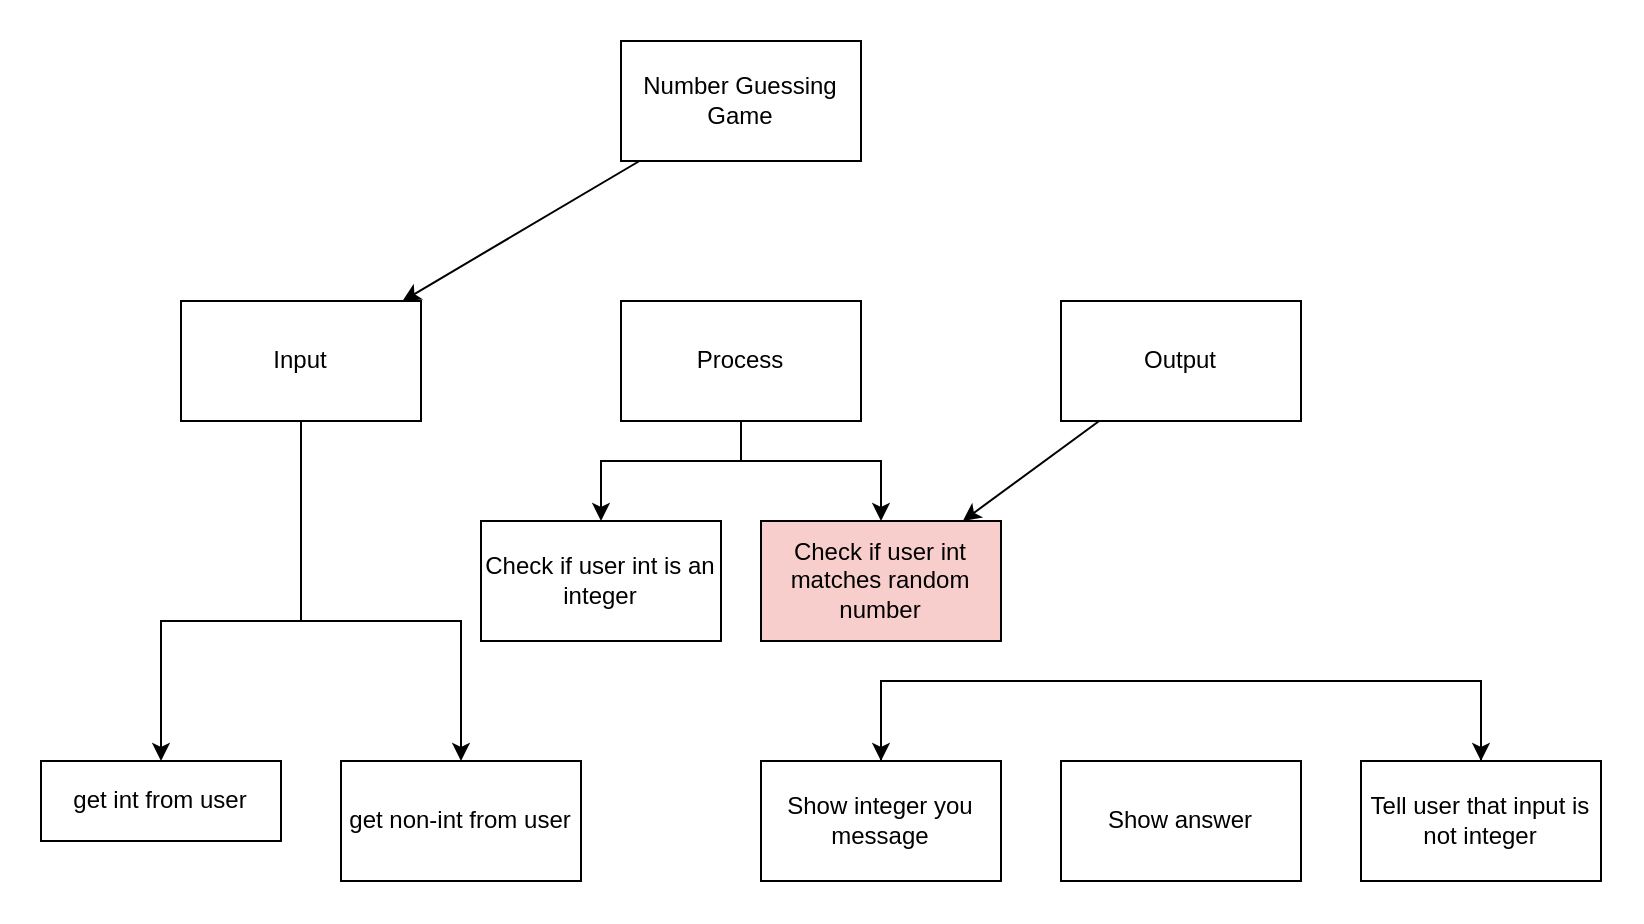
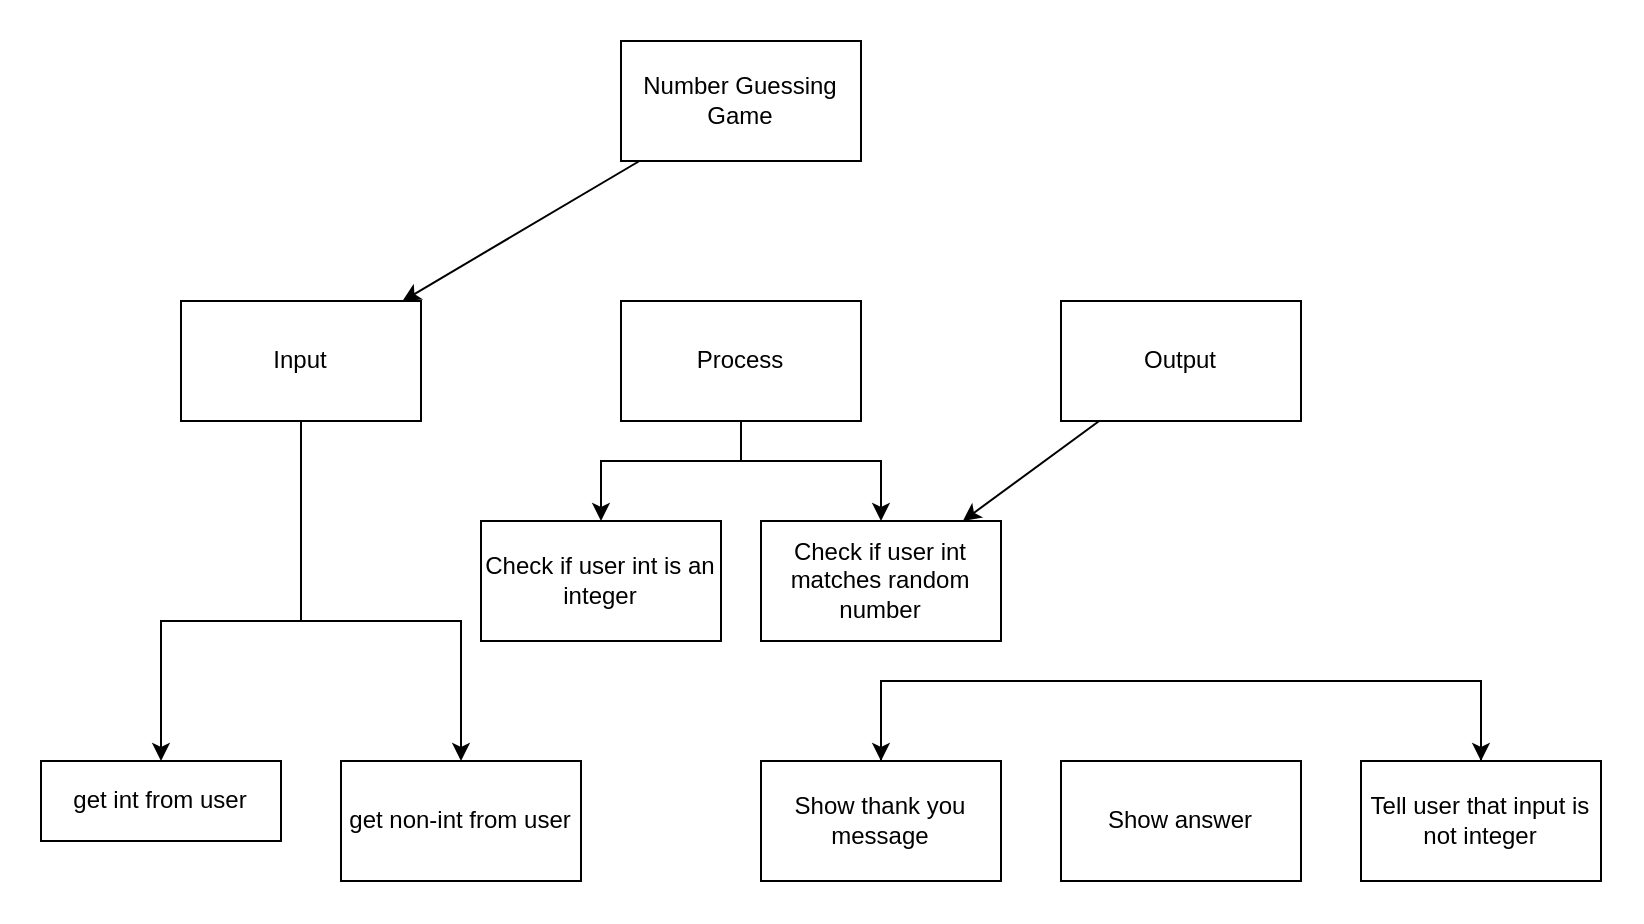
(881, 581) -> (881, 581)
(881, 821) -> (881, 821)
